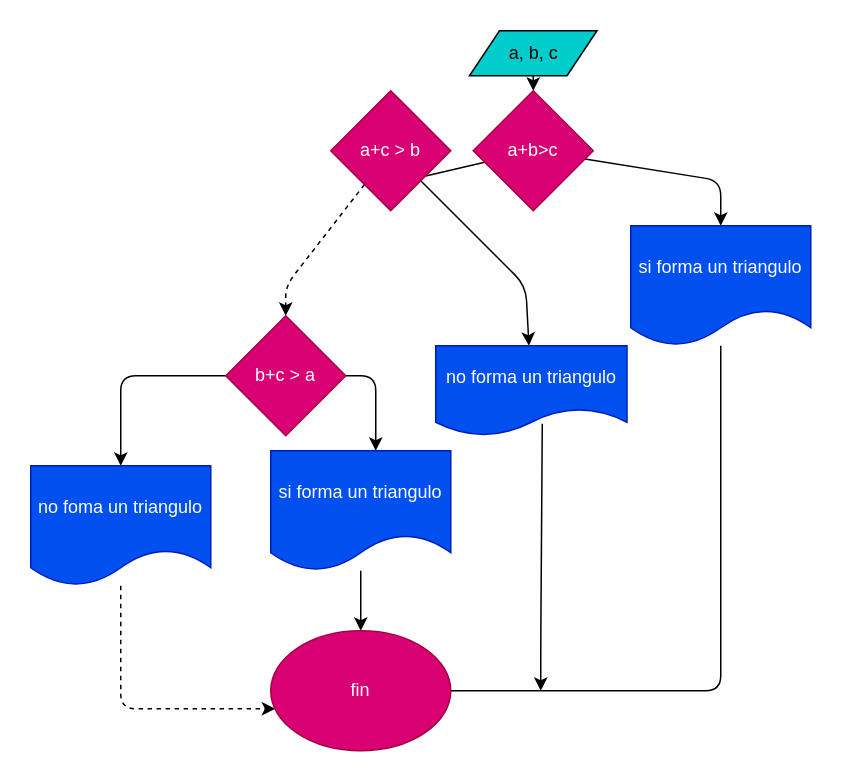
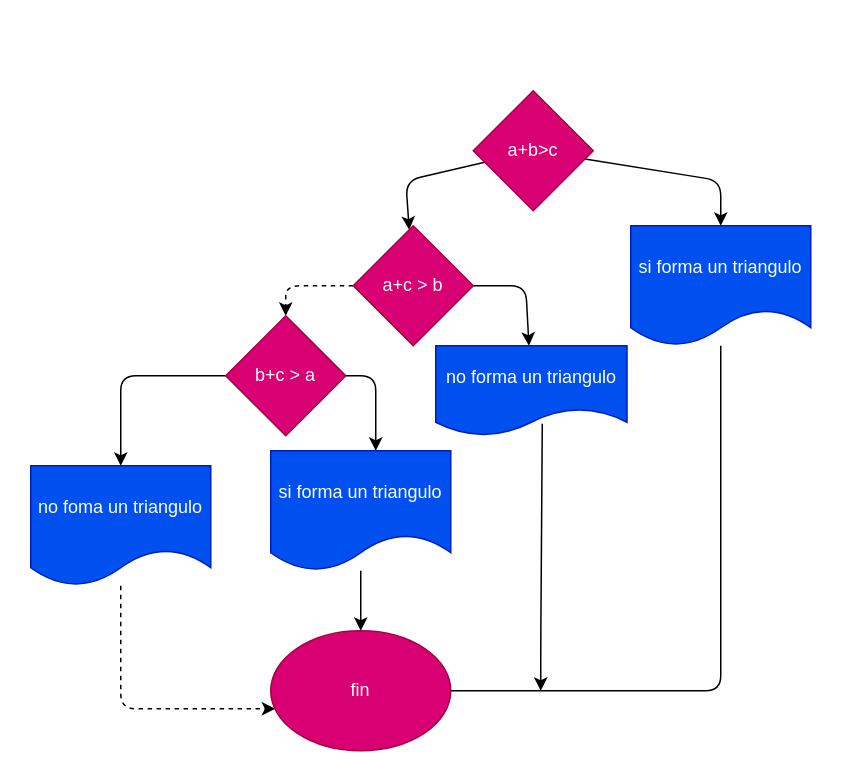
(533, 53) -> none
(533, 78) -> none
(391, 151) -> (413, 286)
